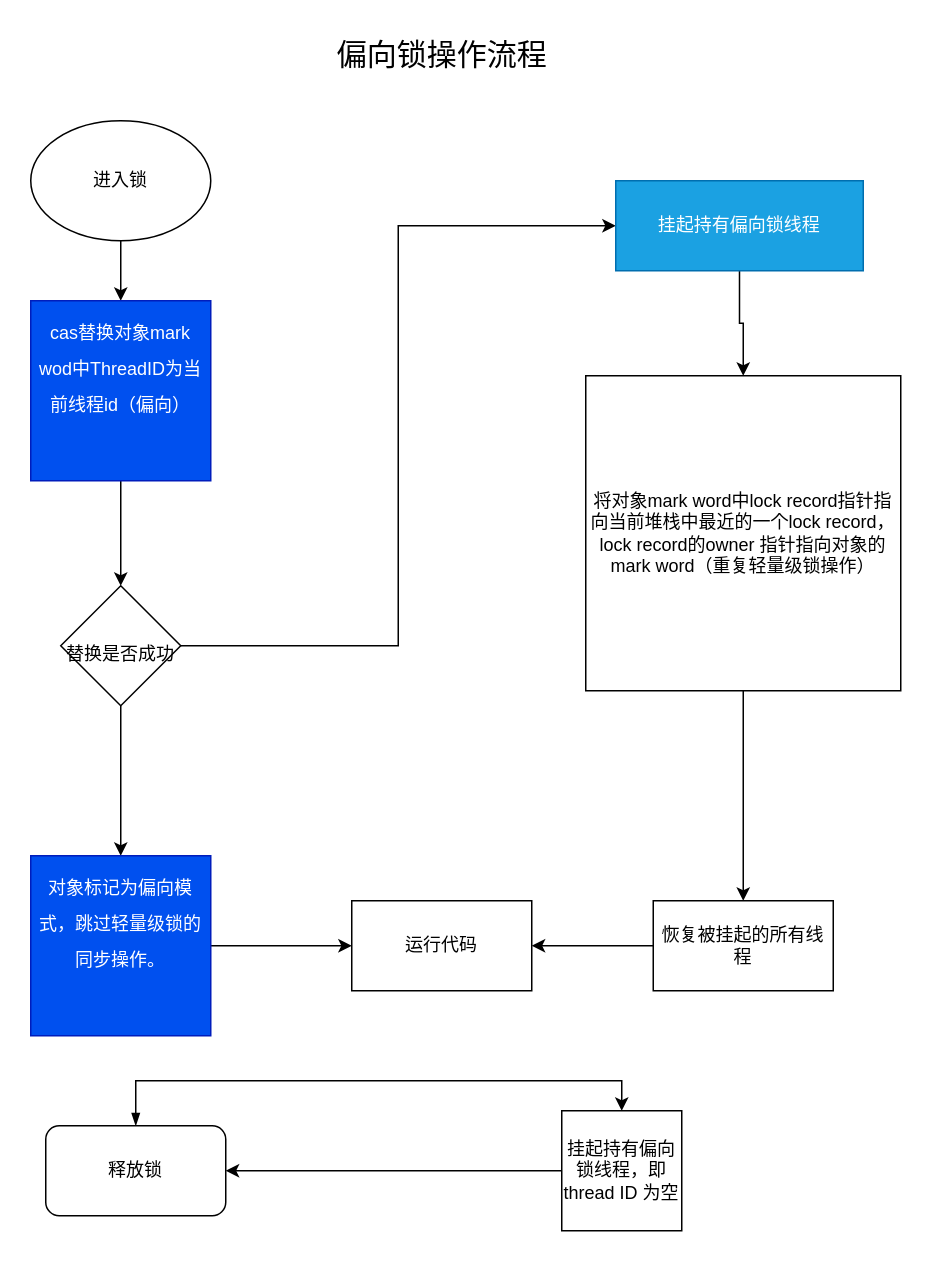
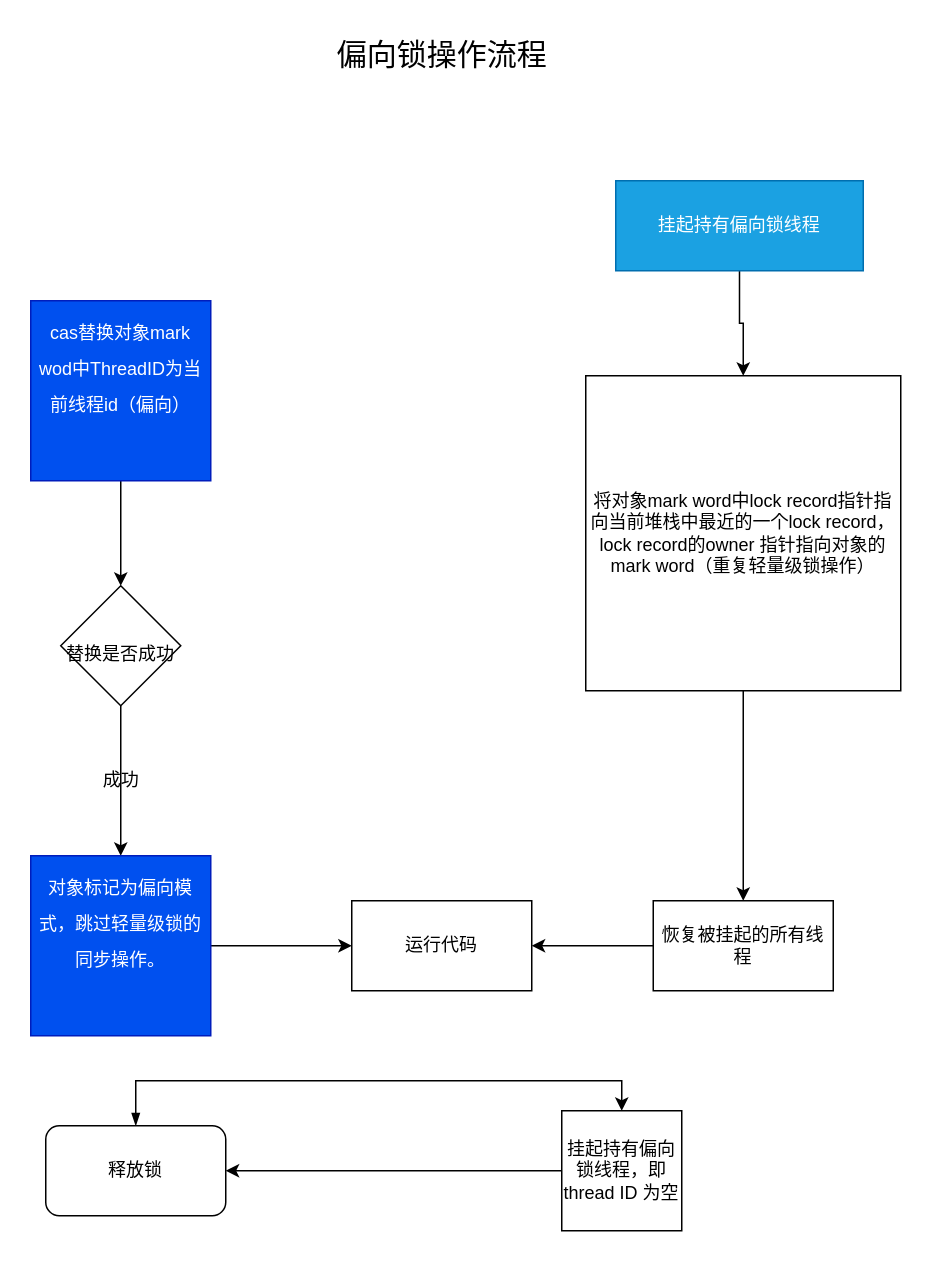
(121, 181) -> none
(121, 266) -> none
(398, 441) -> none
none -> (121, 781)
